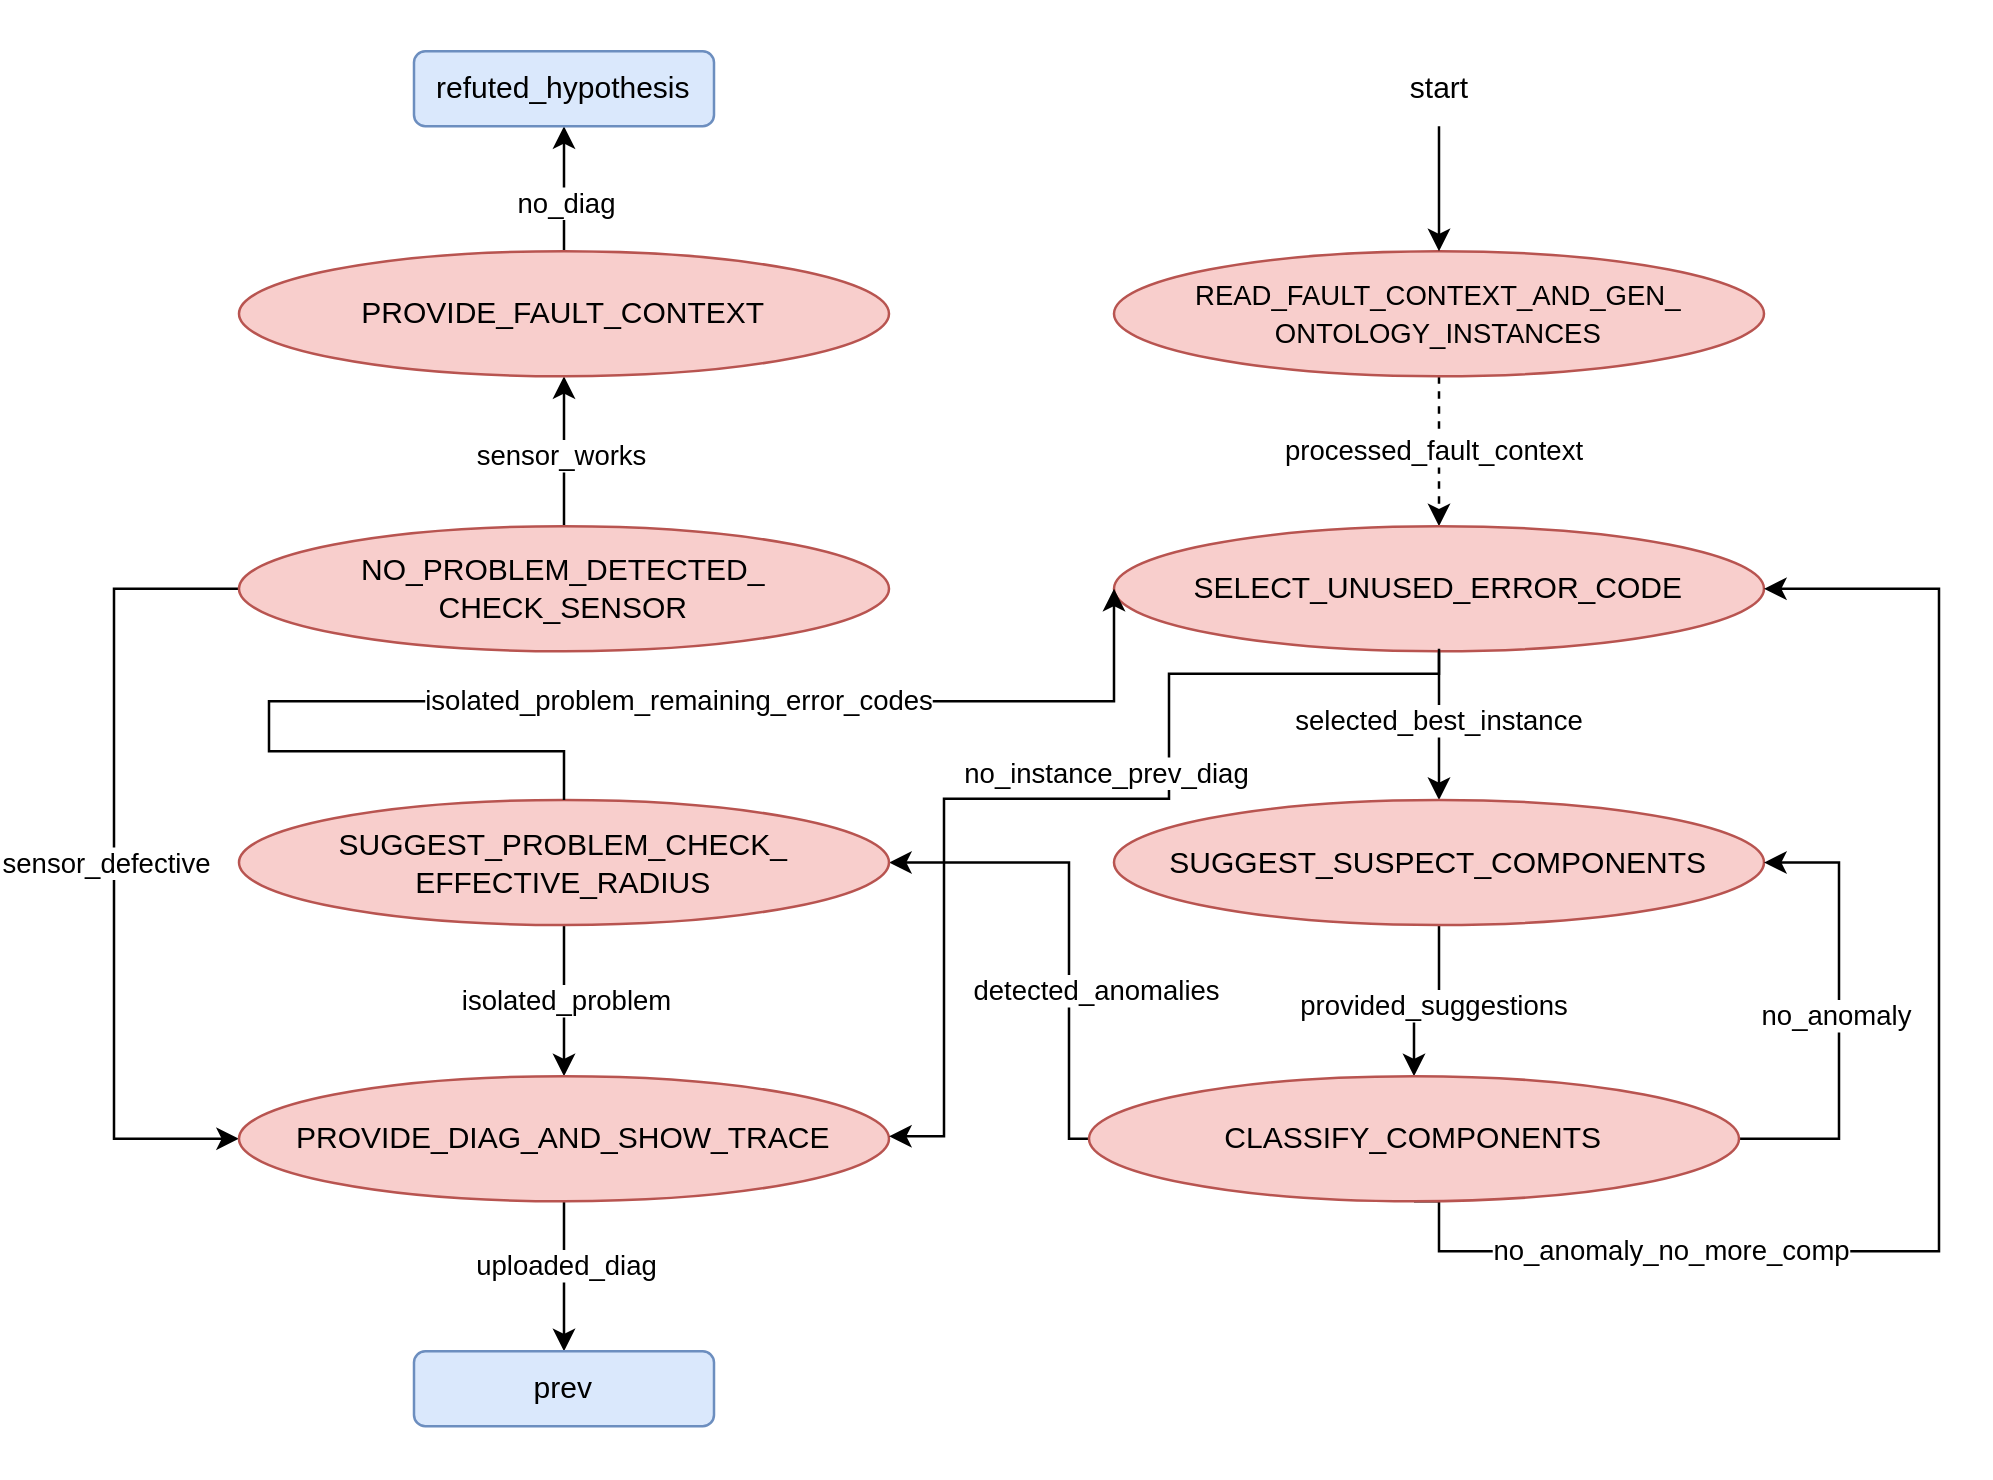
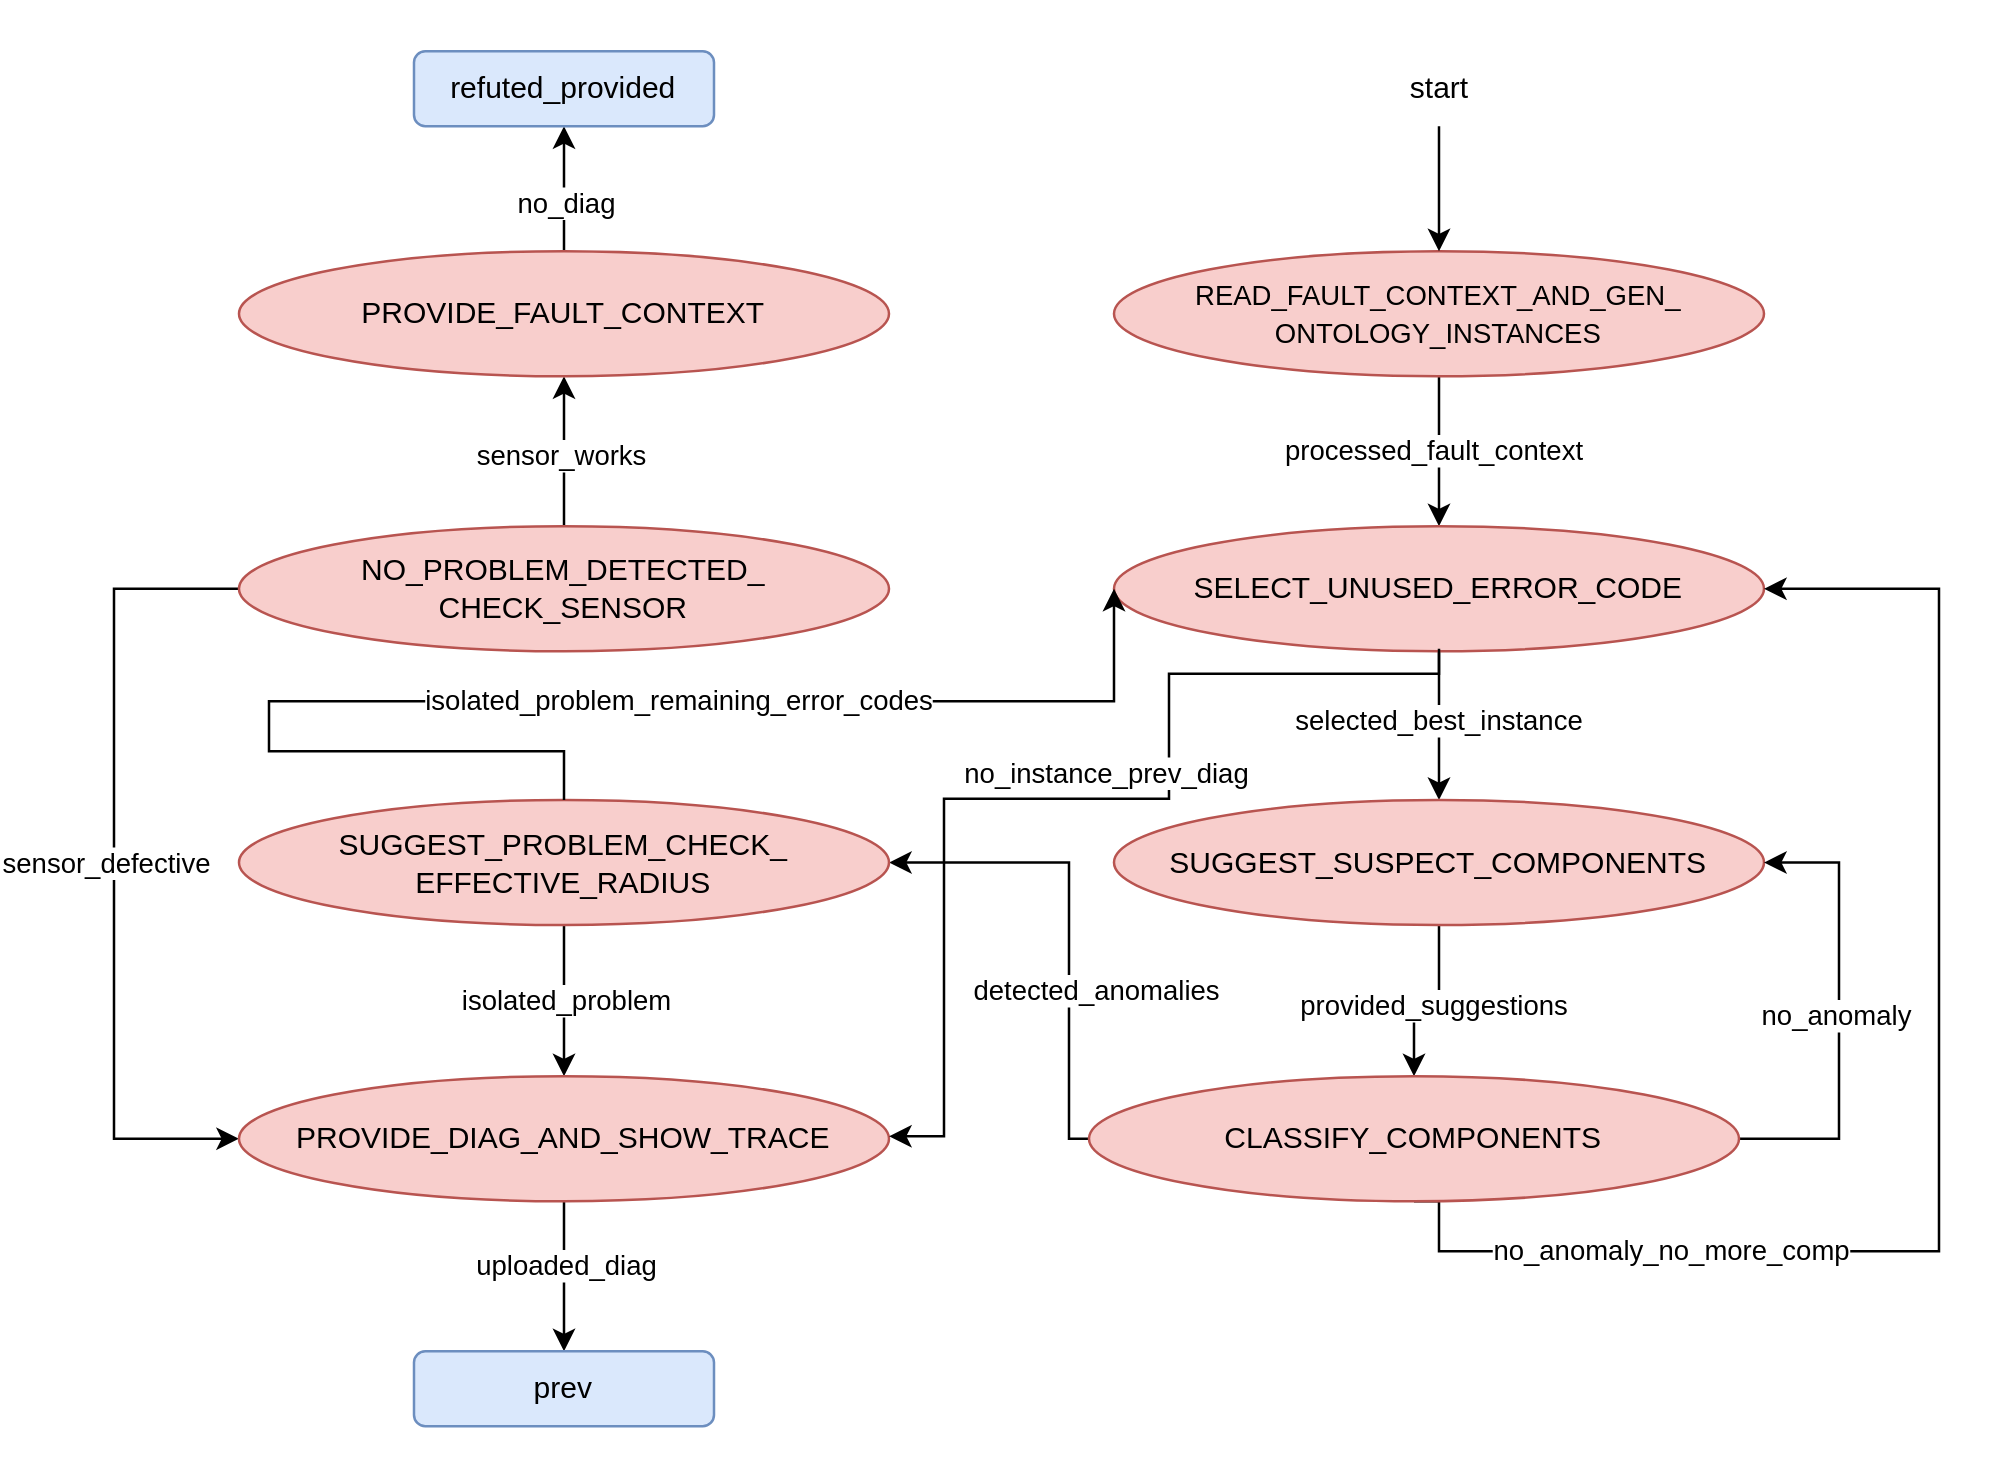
(564, 89) -> (564, 89)
(1439, 407) -> (1439, 407)
